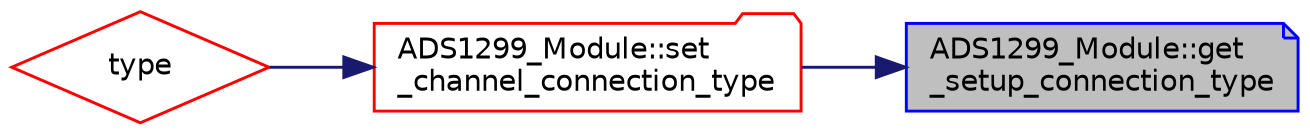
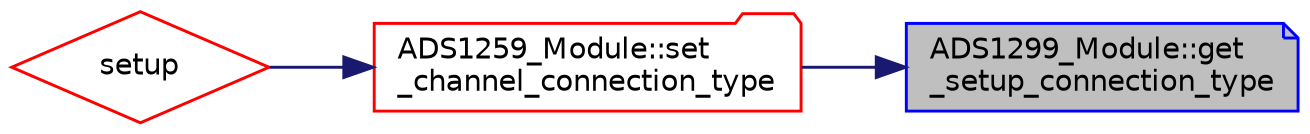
(140, 67) -> (140, 67)
(588, 67) -> (588, 67)
